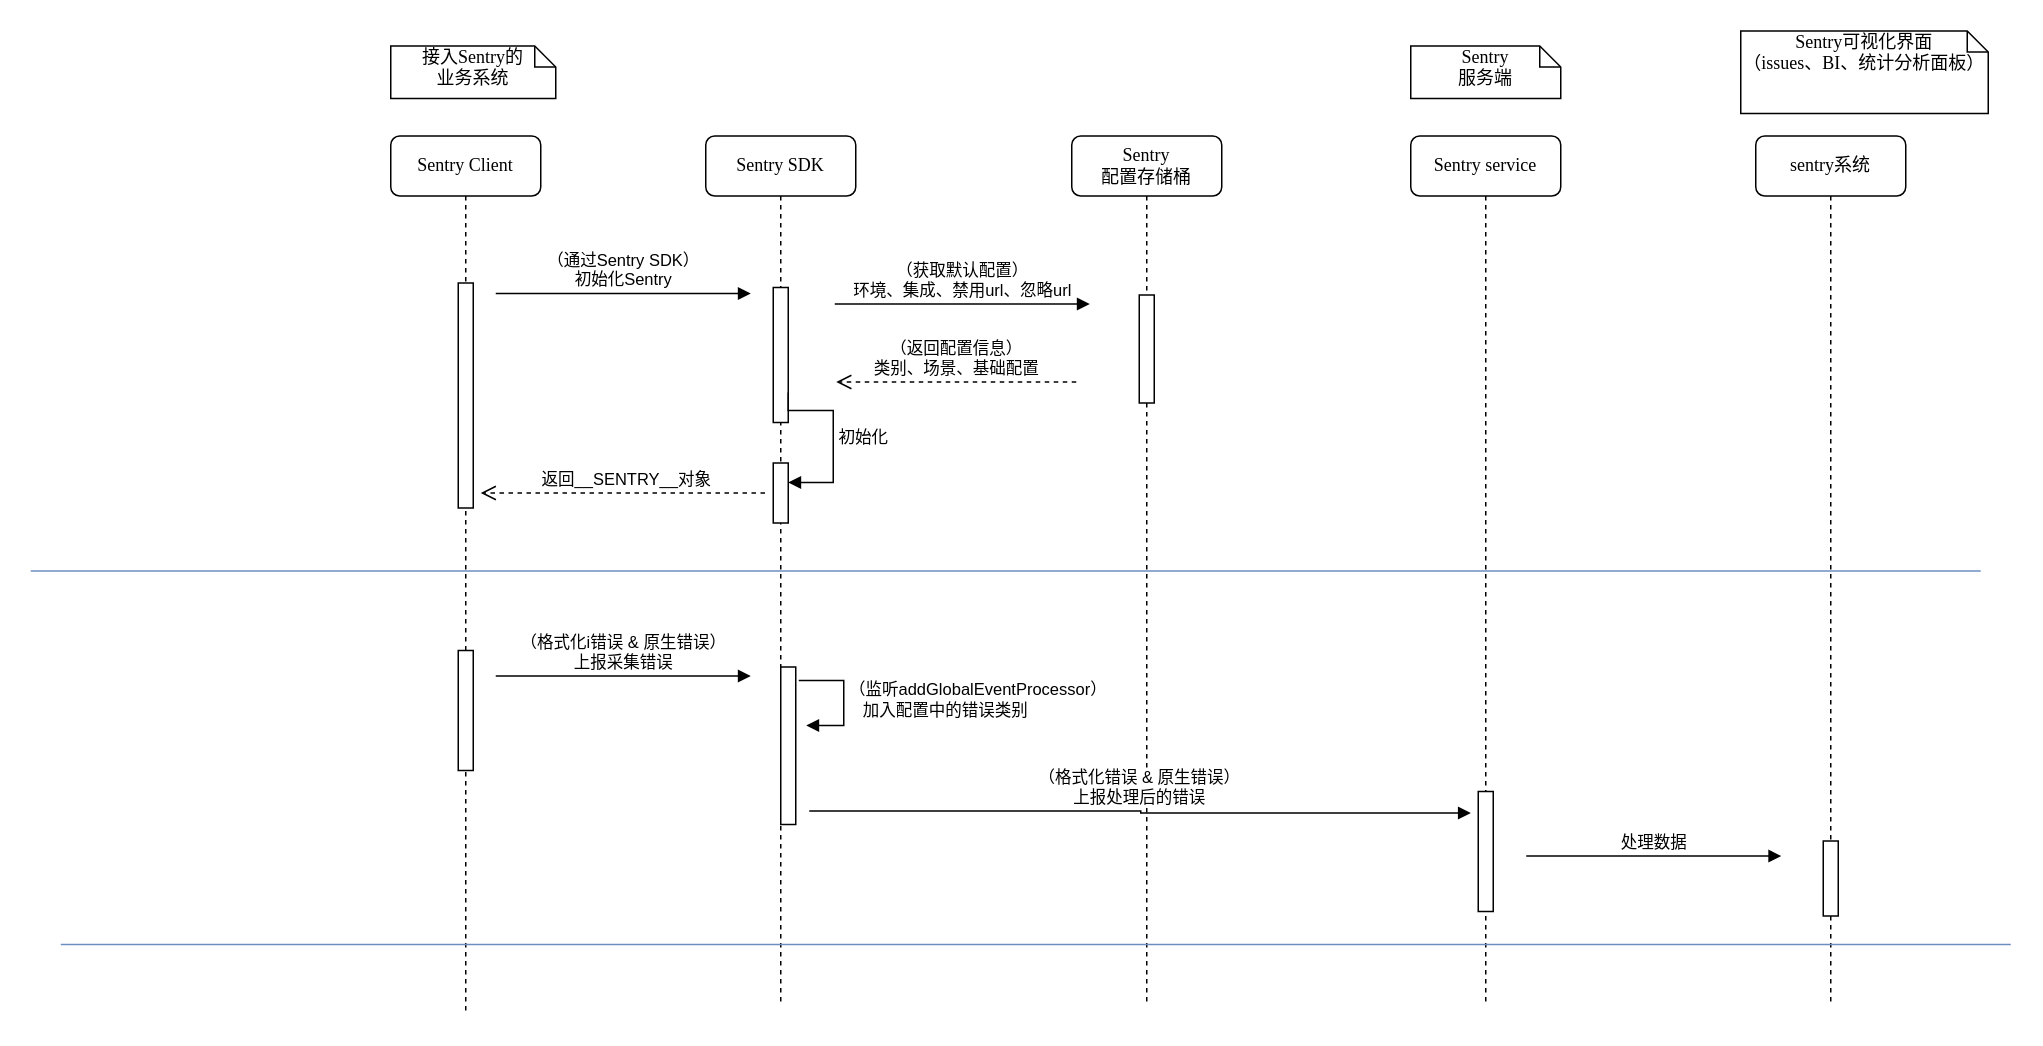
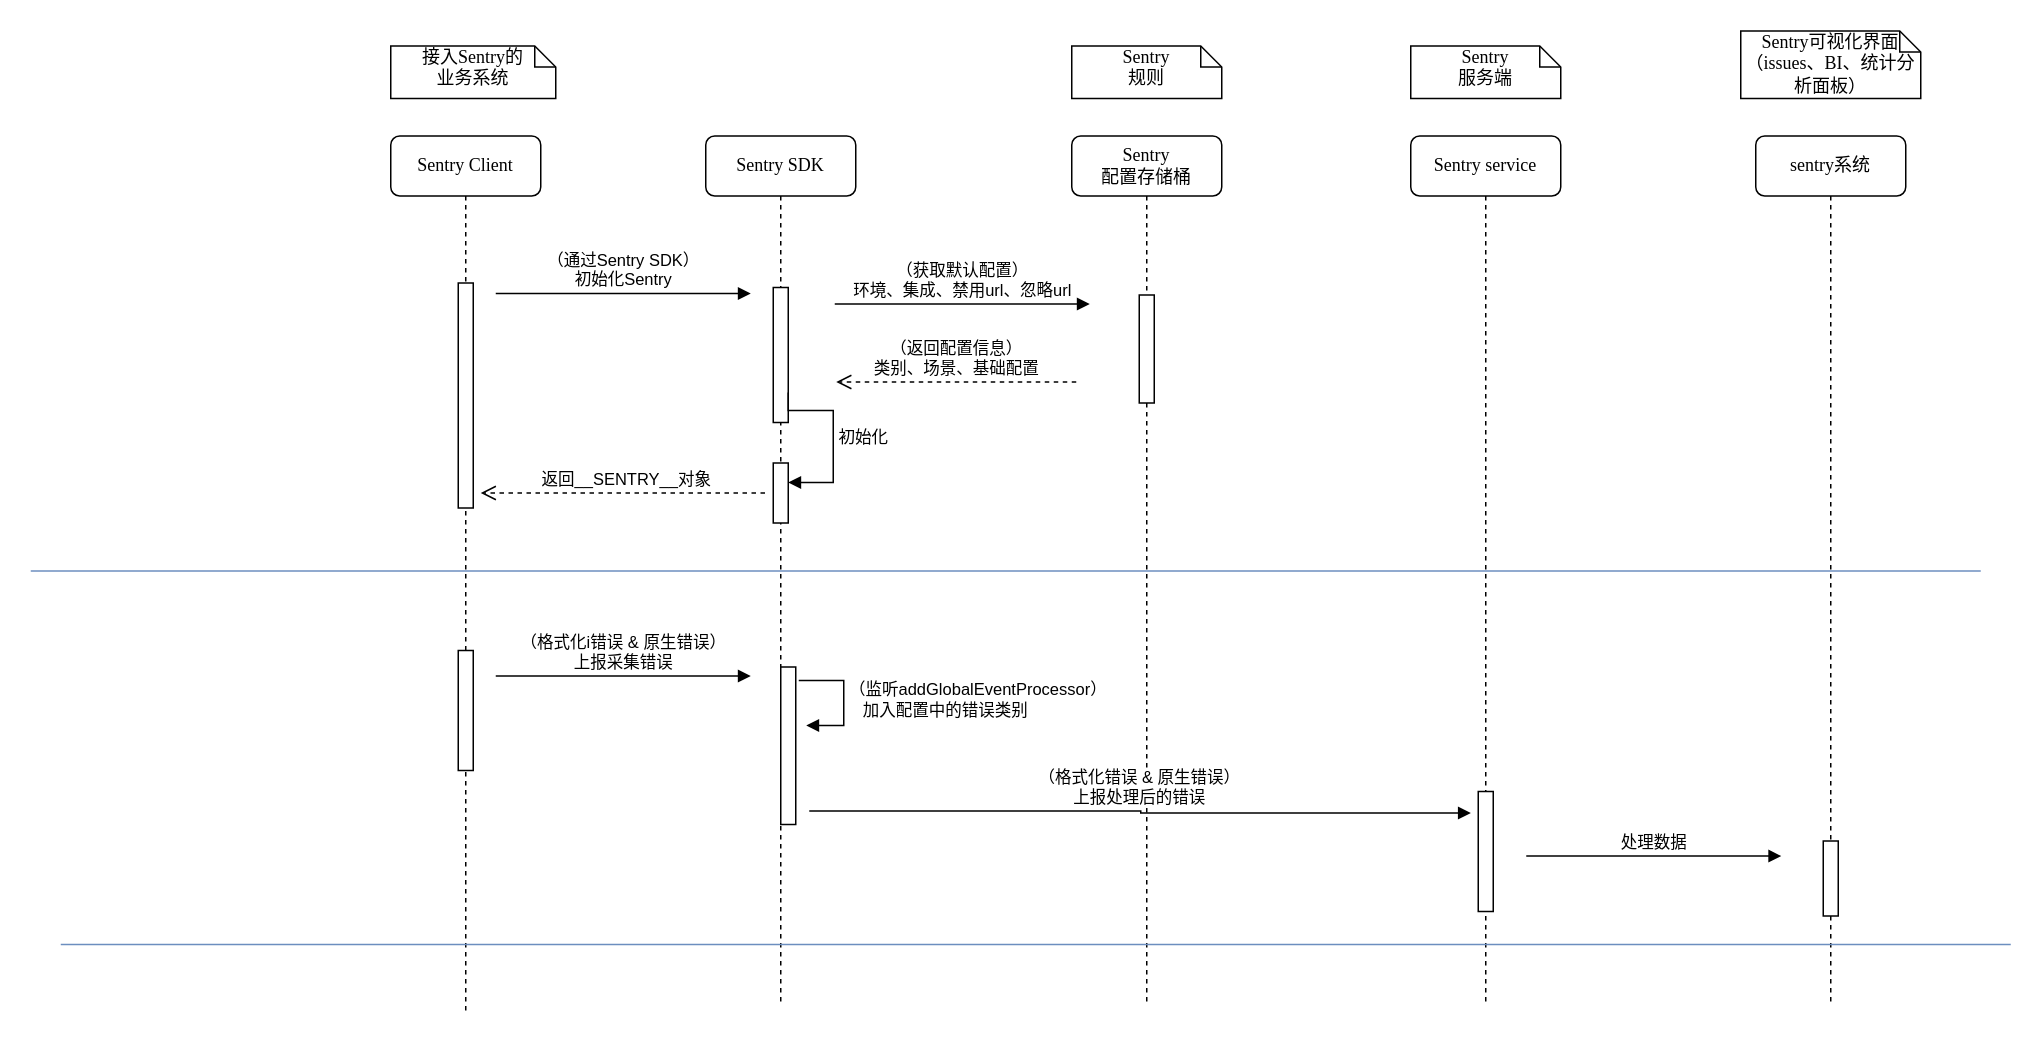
none -> (1147, 72)
(1865, 72) -> (1831, 65)
